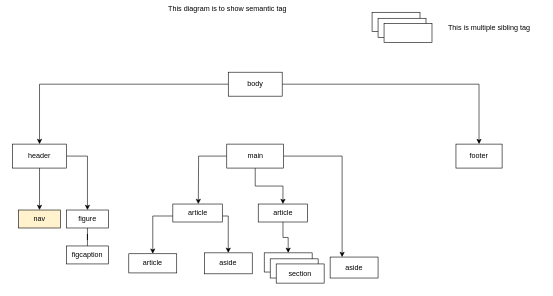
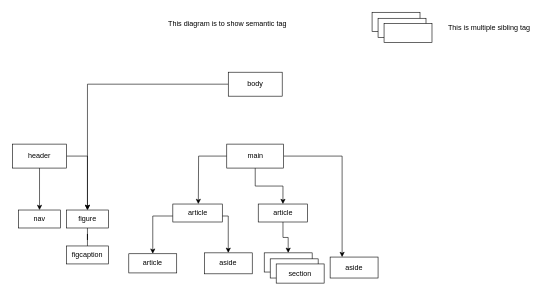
(228, 9) -> (228, 24)
(478, 84) -> none
(39, 111) -> (87, 118)
(479, 156) -> none
(39, 219) -> (39, 219)
